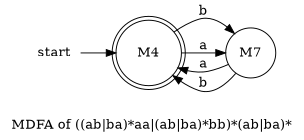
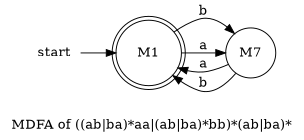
(149, 53) -> (149, 53)
